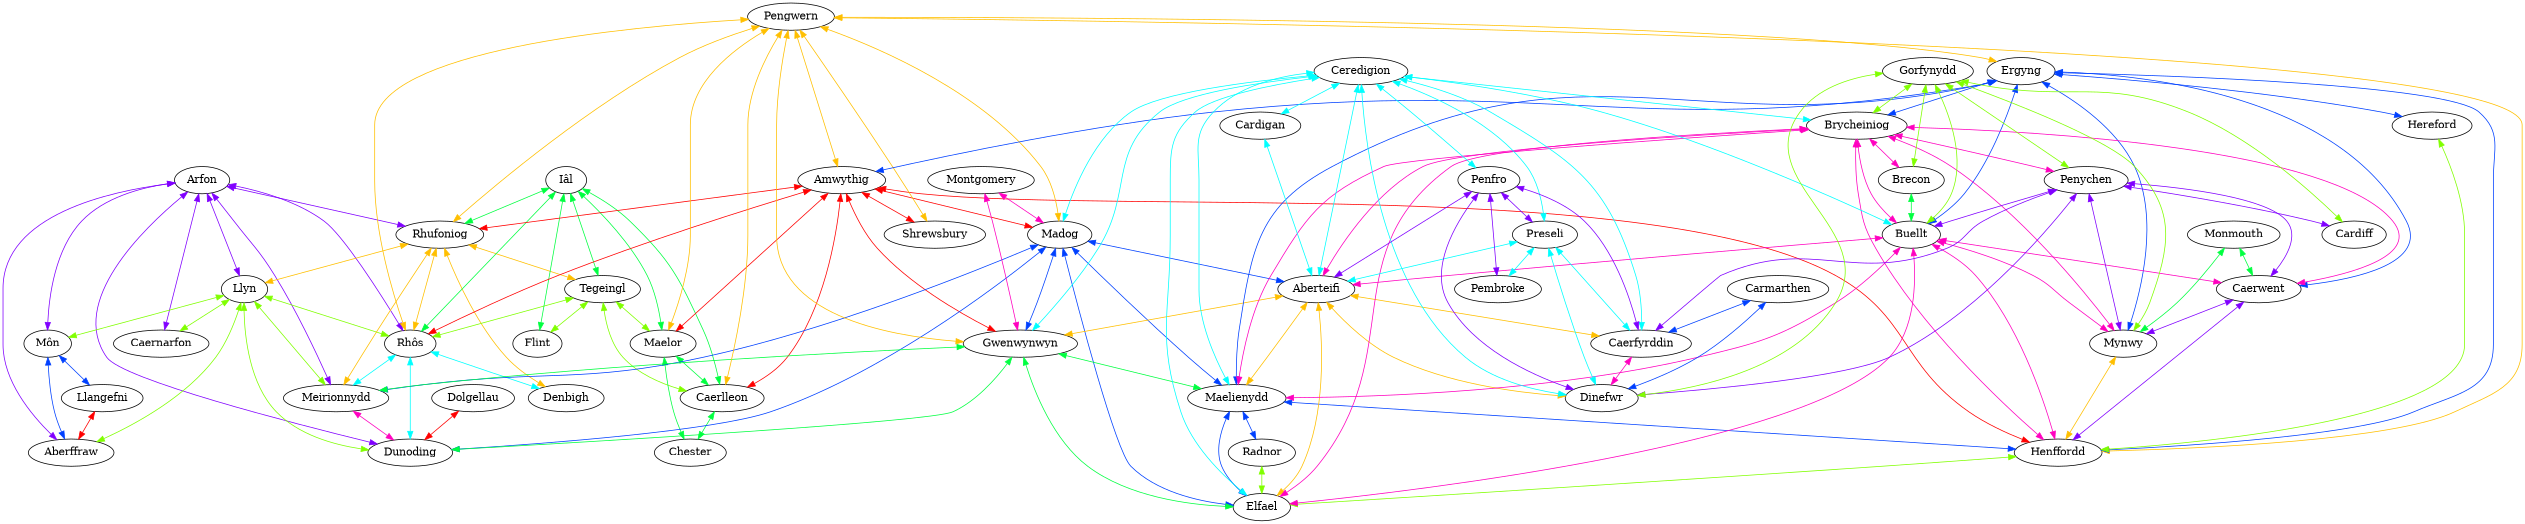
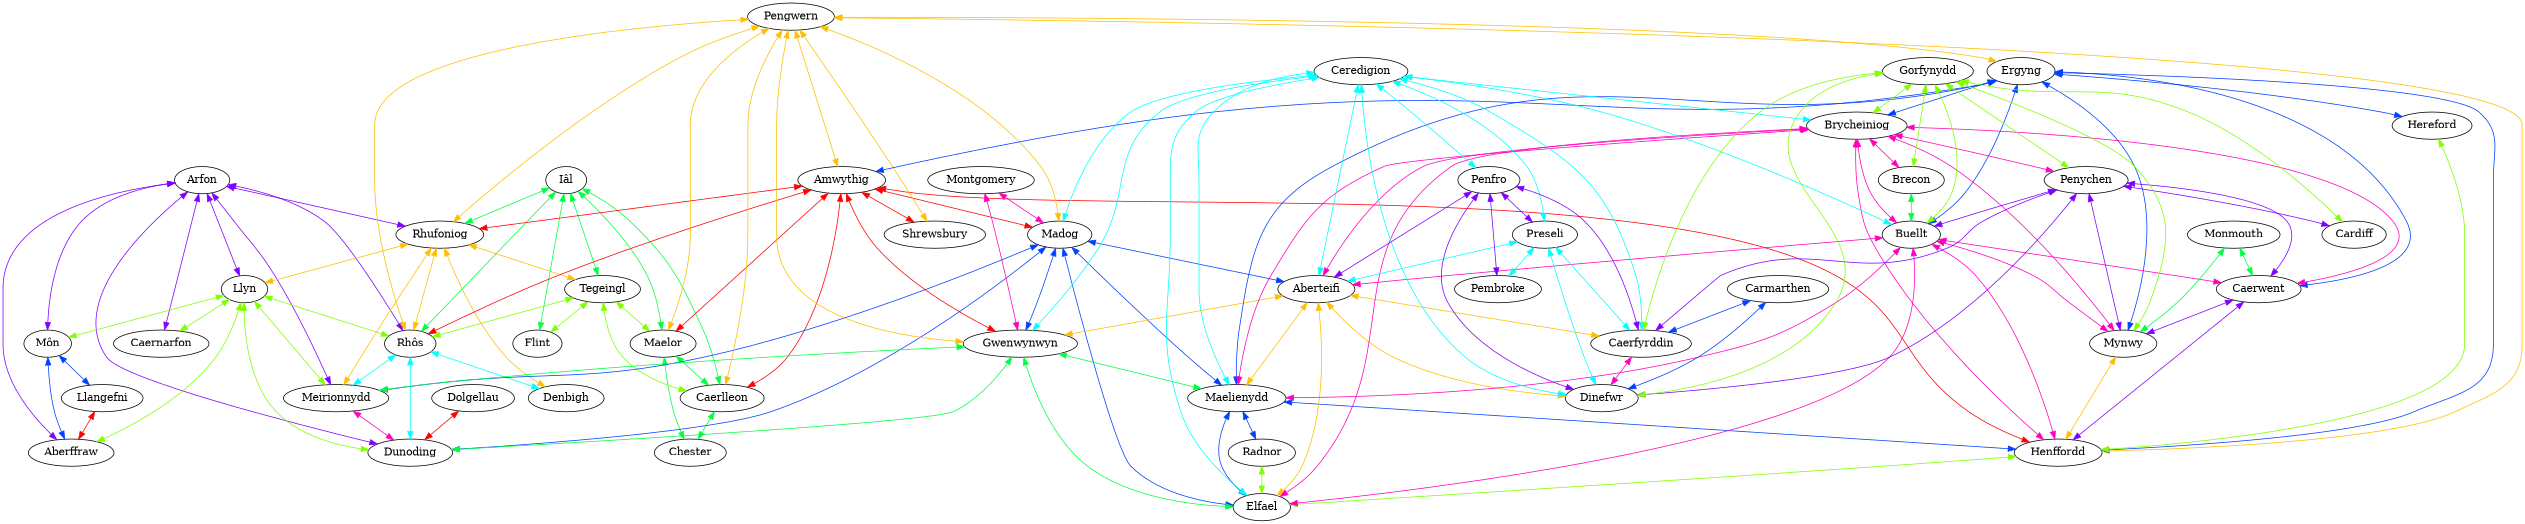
(1260, 126) -> none
none -> (1713, 163)
